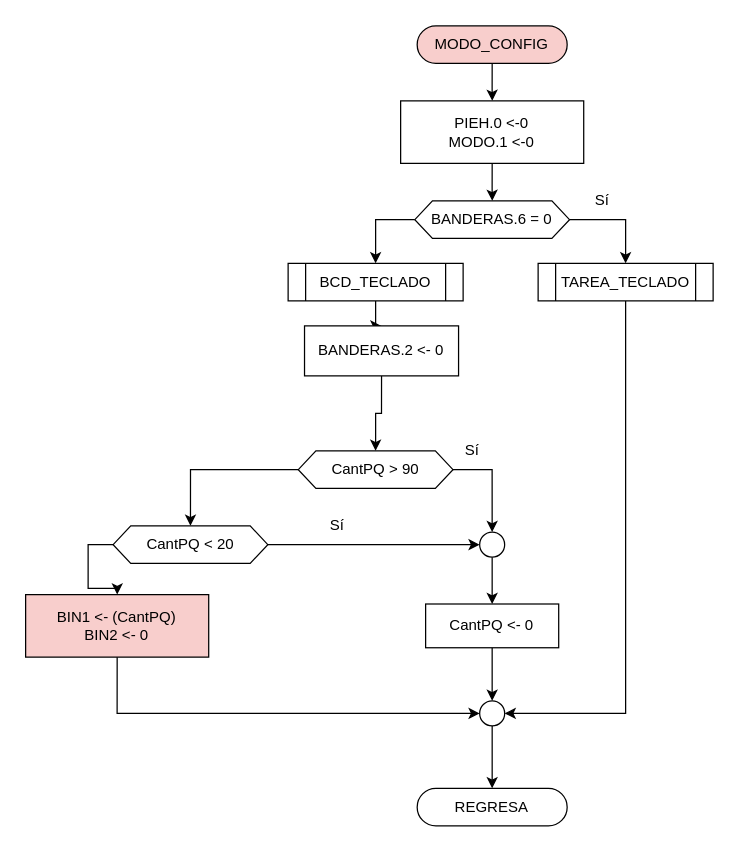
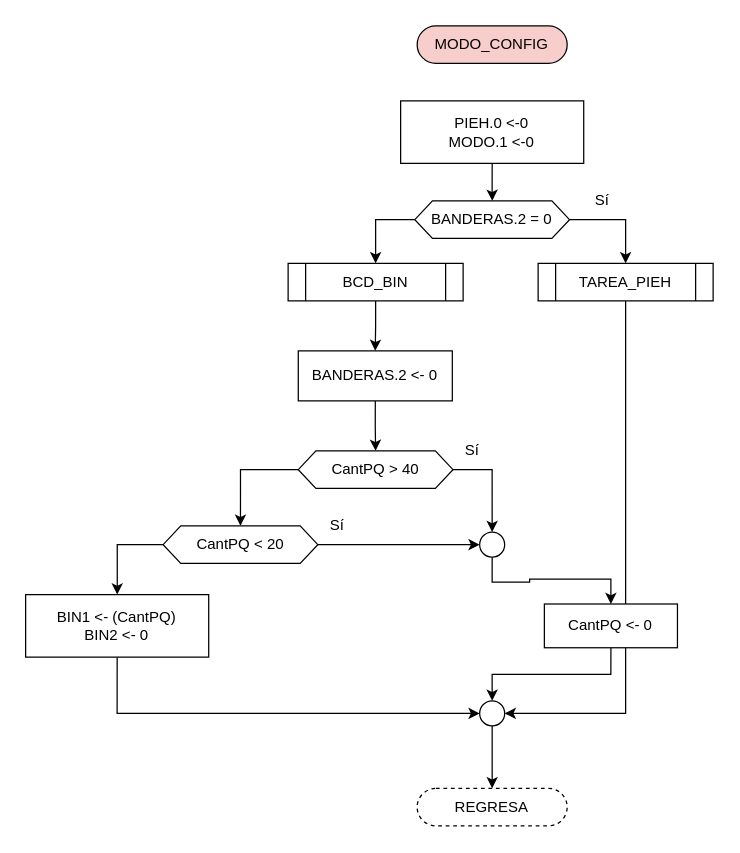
(492, 77) -> none
(492, 219) -> (492, 219)
(376, 282) -> (376, 282)
(626, 282) -> (626, 282)
(382, 351) -> (375, 376)
(376, 469) -> (376, 469)
(190, 544) -> (240, 544)
(117, 626) -> (117, 626)
(492, 626) -> (611, 626)
(492, 807) -> (492, 807)
